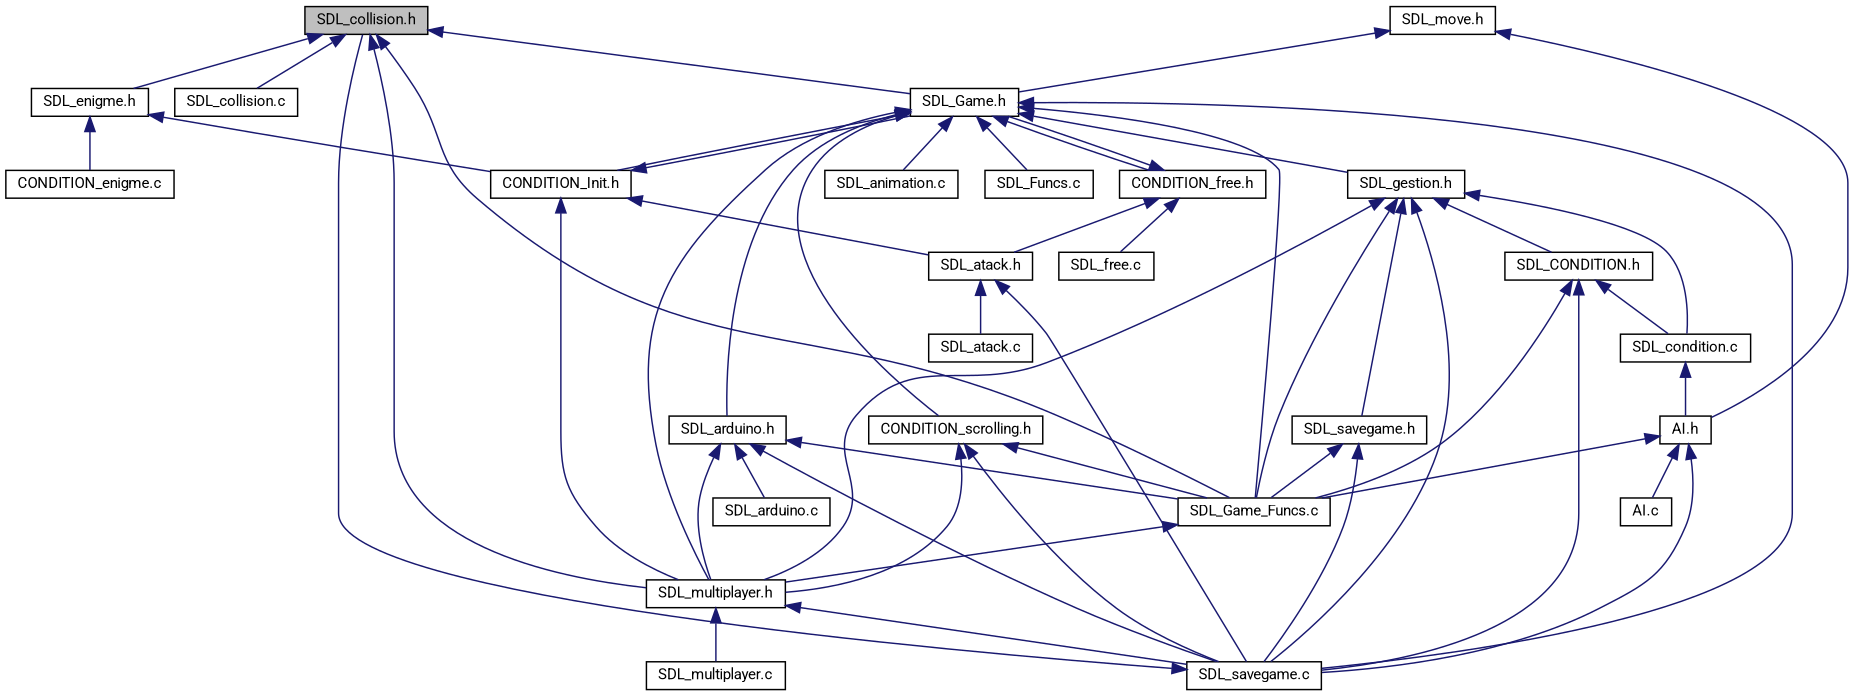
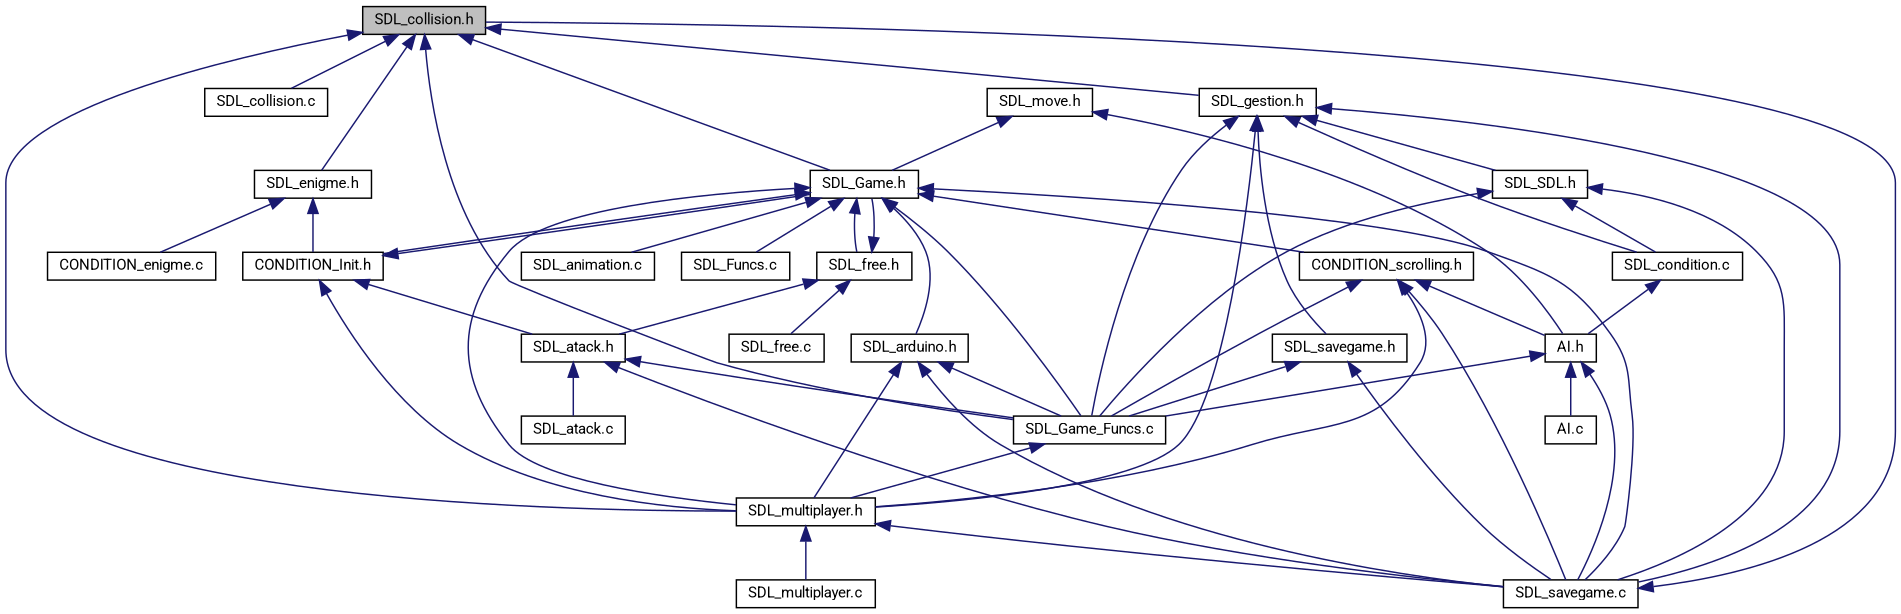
(1190, 144) -> (850, 62)
(1193, 184) -> (864, 266)
(1579, 266) -> (1540, 184)
none -> (1487, 311)
none -> (733, 377)
(771, 512) -> none
